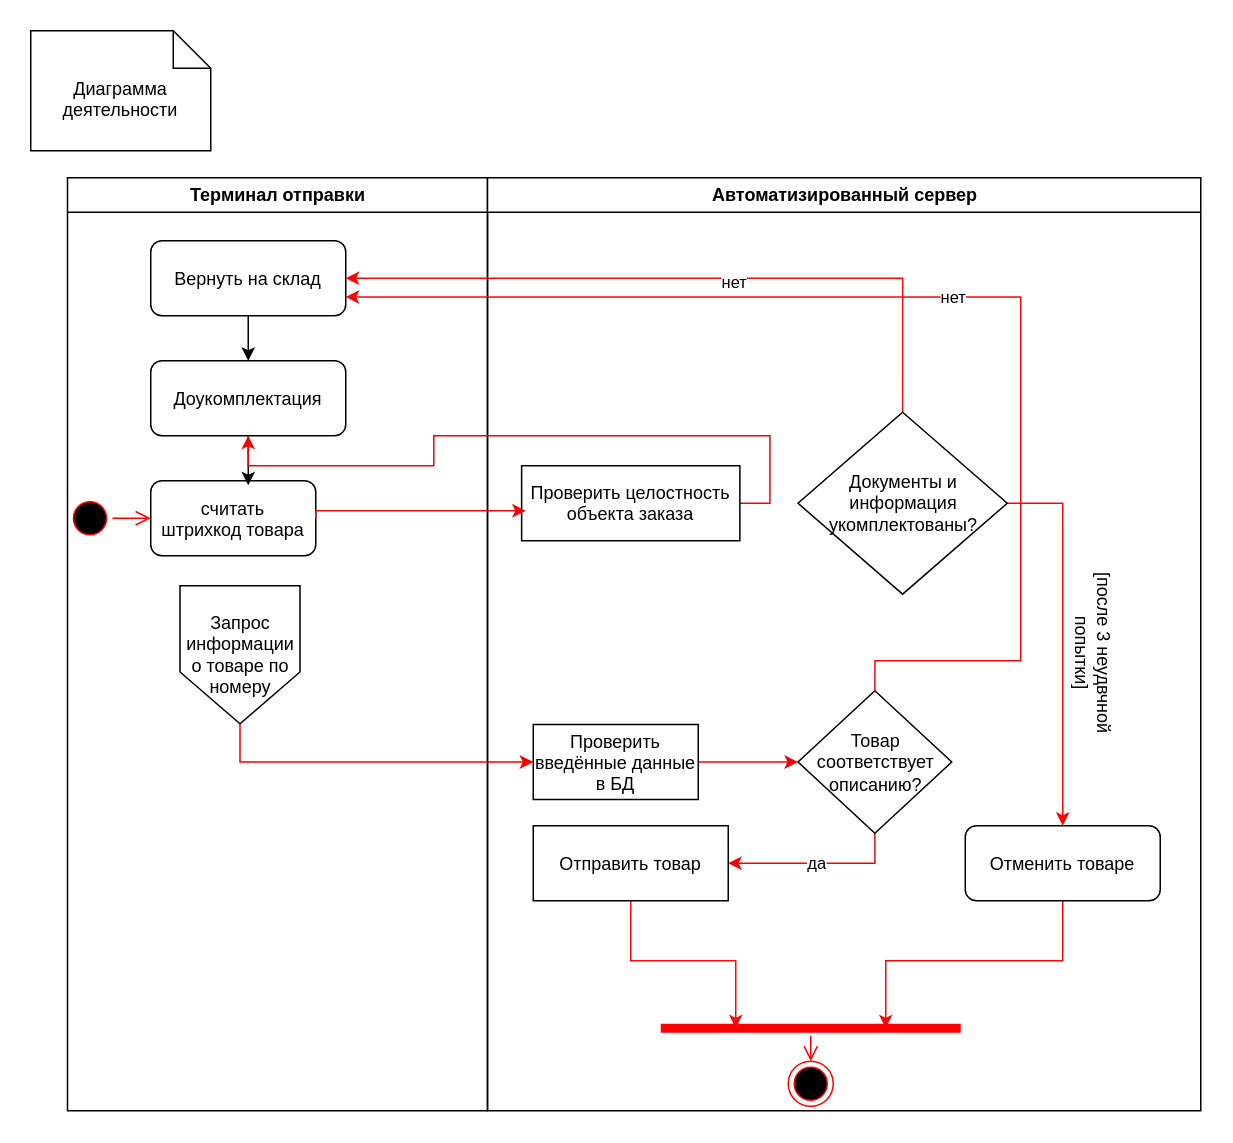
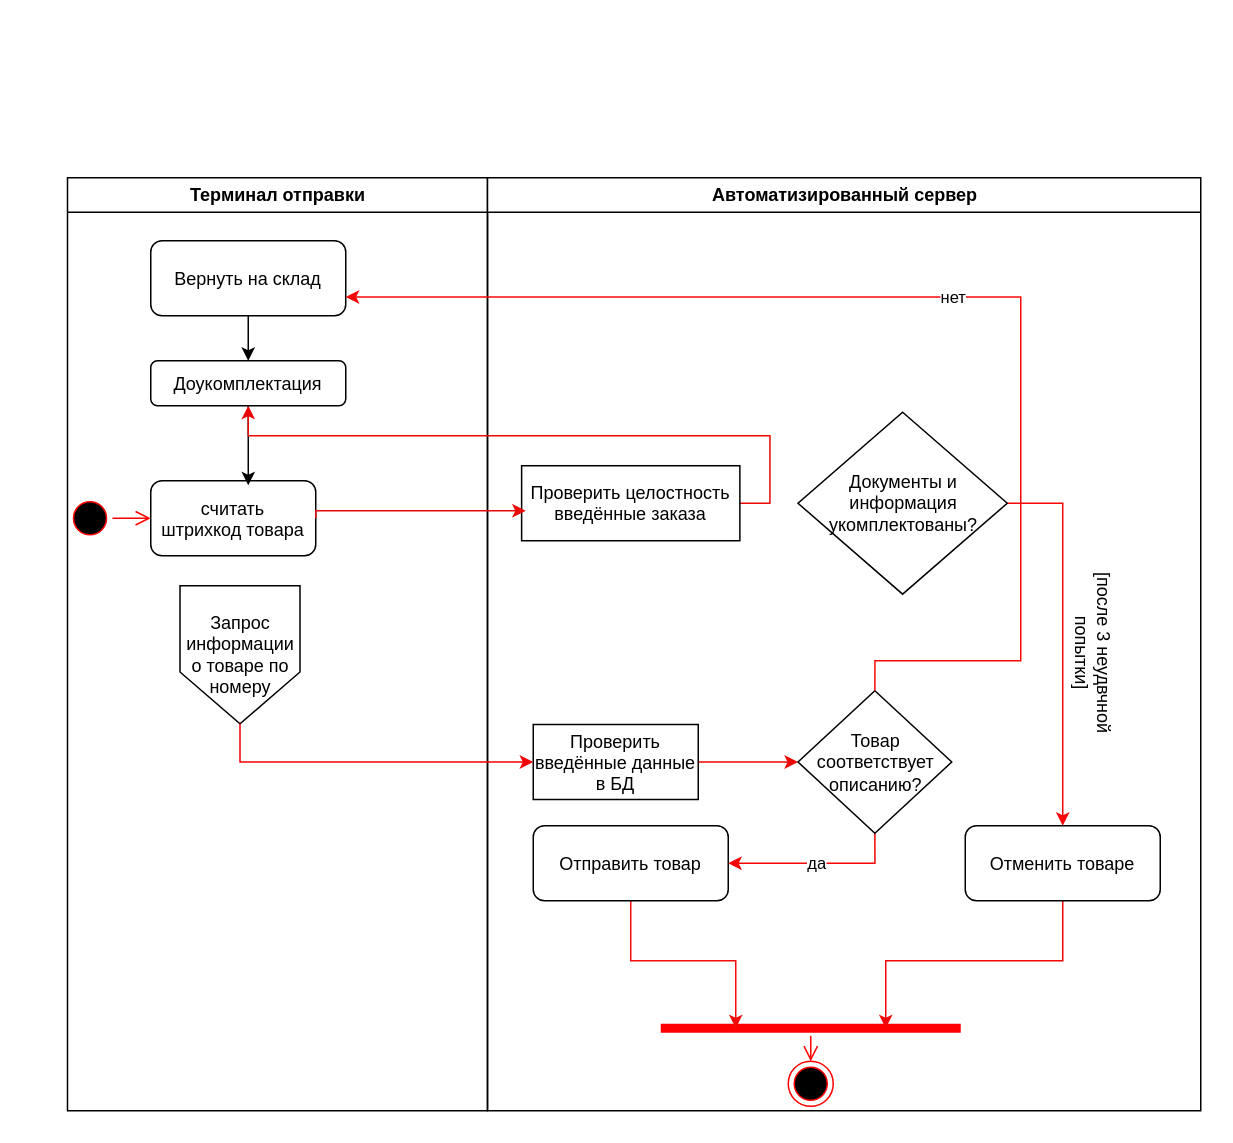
(121, 91) -> none
(697, 278) -> none
(248, 398) -> (248, 383)
(630, 493) -> (630, 493)
(631, 863) -> (631, 863)
